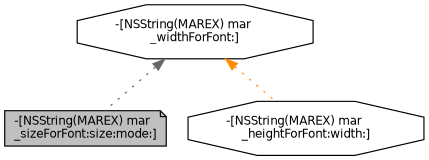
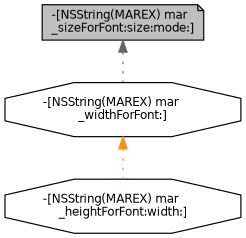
(130, 89) -> (123, 67)
